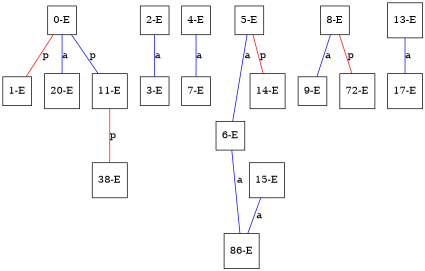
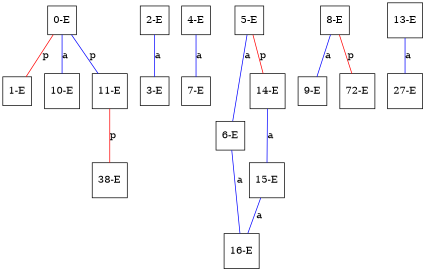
(62, 91) -> (62, 91)
(405, 91) -> (405, 91)
none -> (267, 136)
(242, 251) -> (242, 251)
